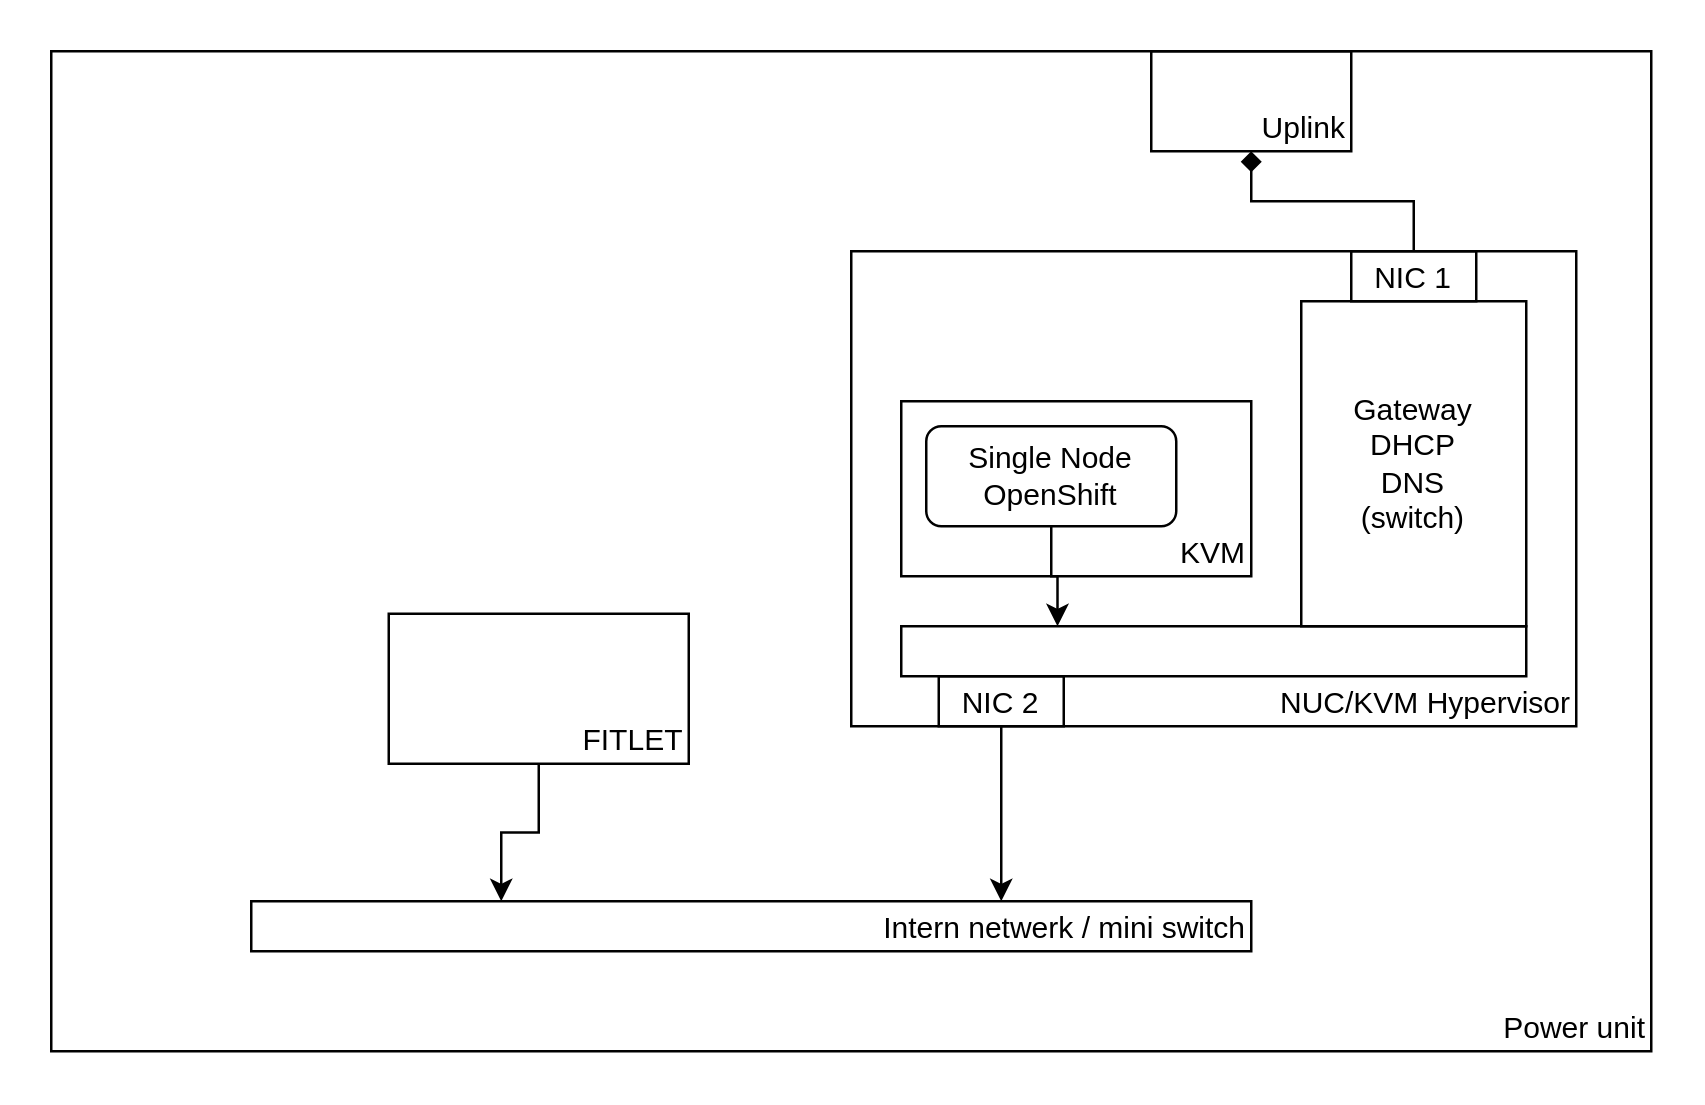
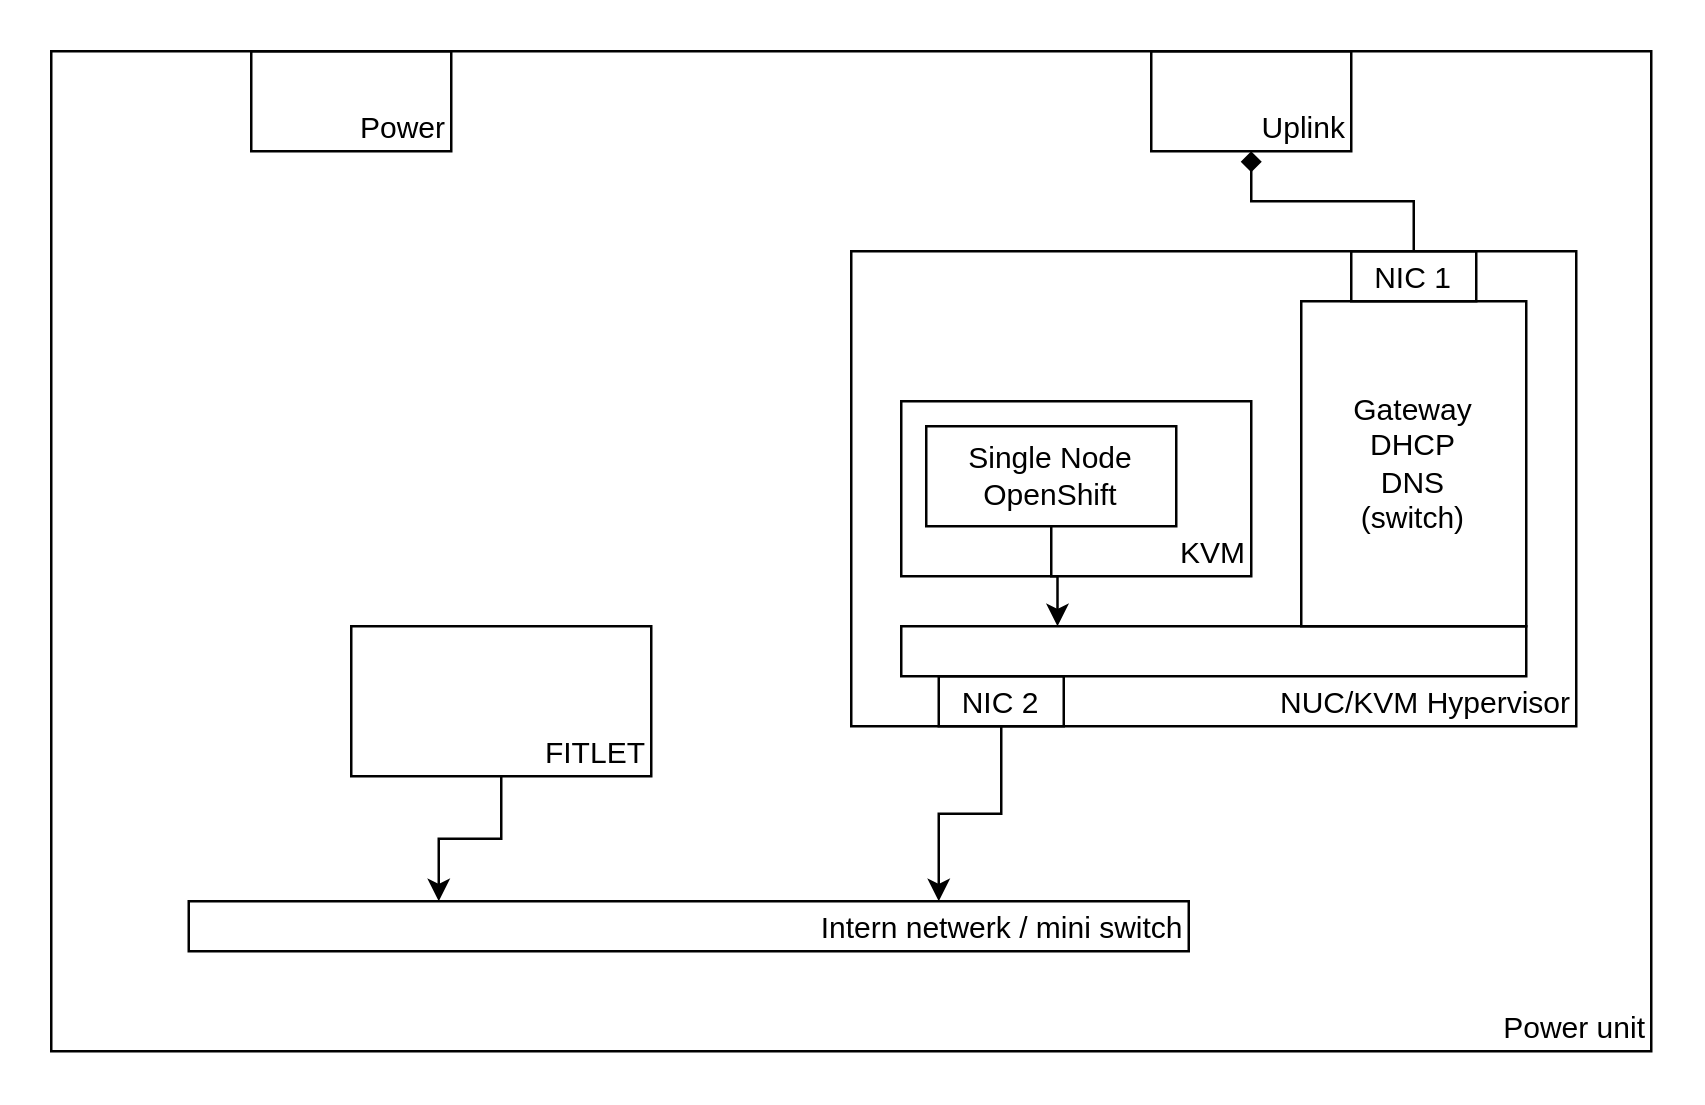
none -> (351, 101)
(1051, 476) -> (1051, 476)
(539, 689) -> (501, 701)
(751, 926) -> (689, 926)
